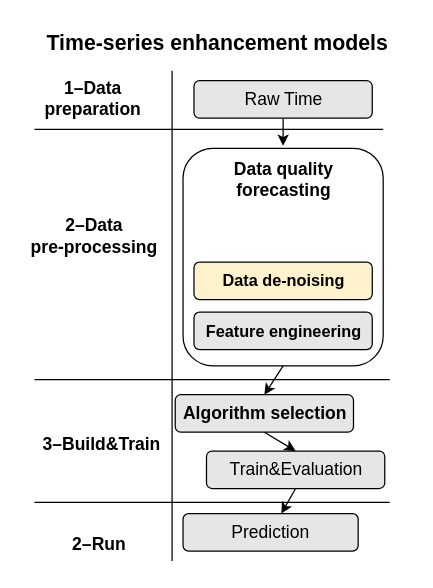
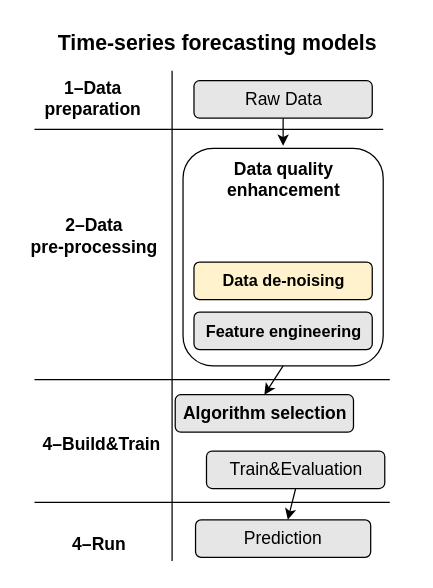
(218, 44) -> (218, 44)
(284, 99) -> (284, 99)
(284, 179) -> (284, 179)
(276, 439) -> none
(102, 444) -> (102, 444)
(270, 532) -> (283, 538)
(99, 544) -> (99, 544)
